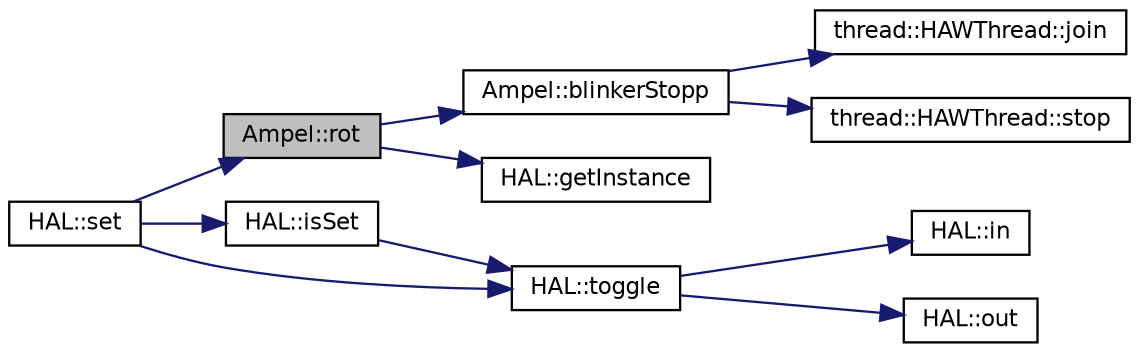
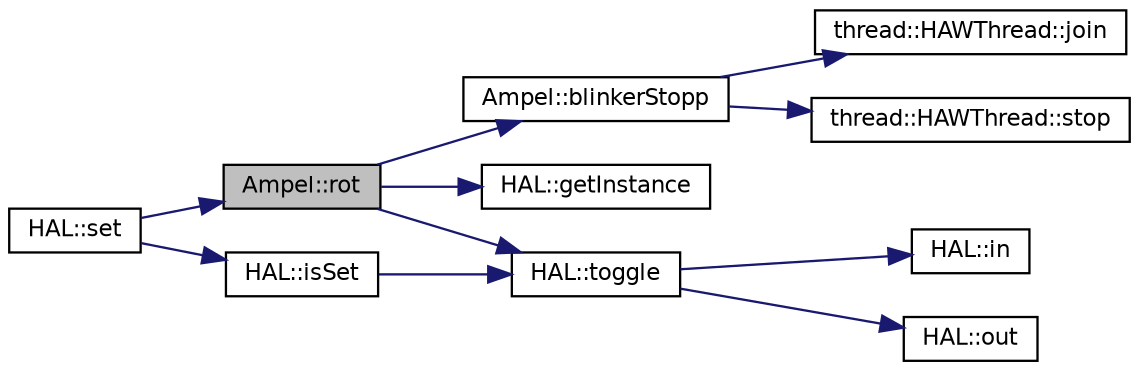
(312, 279) -> (438, 227)
